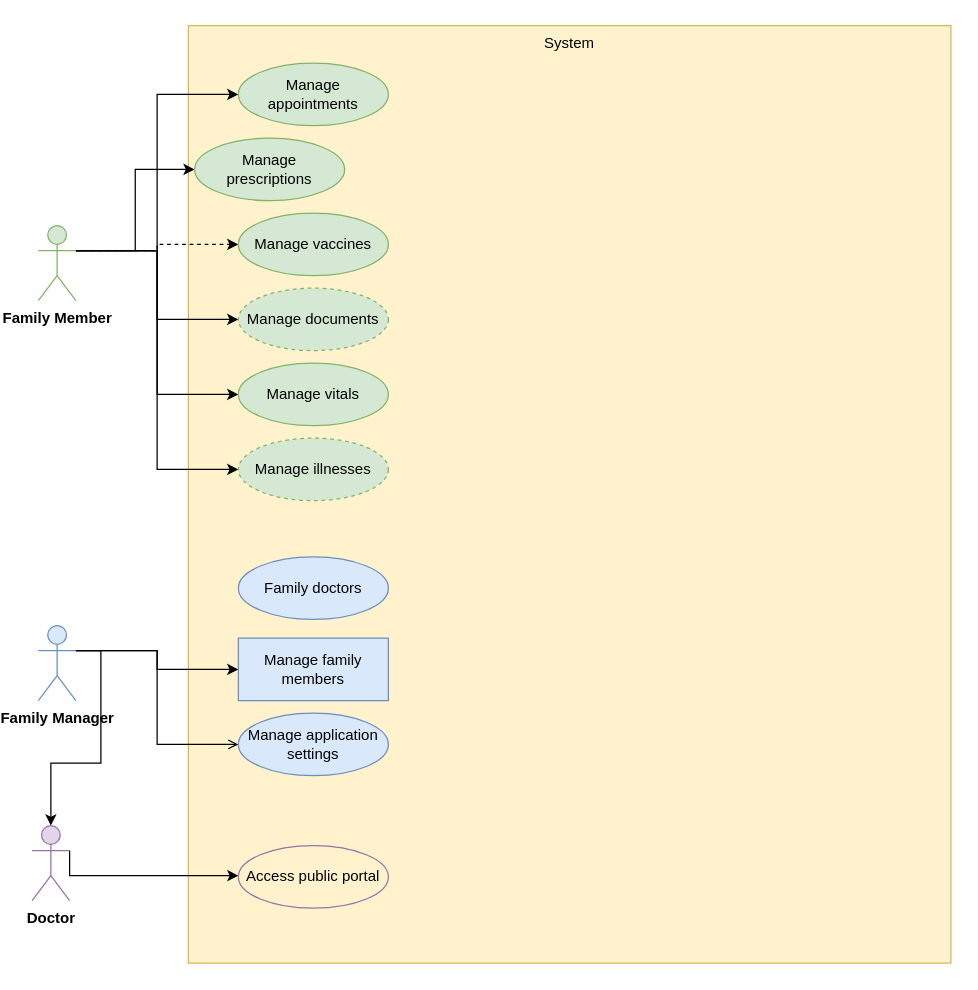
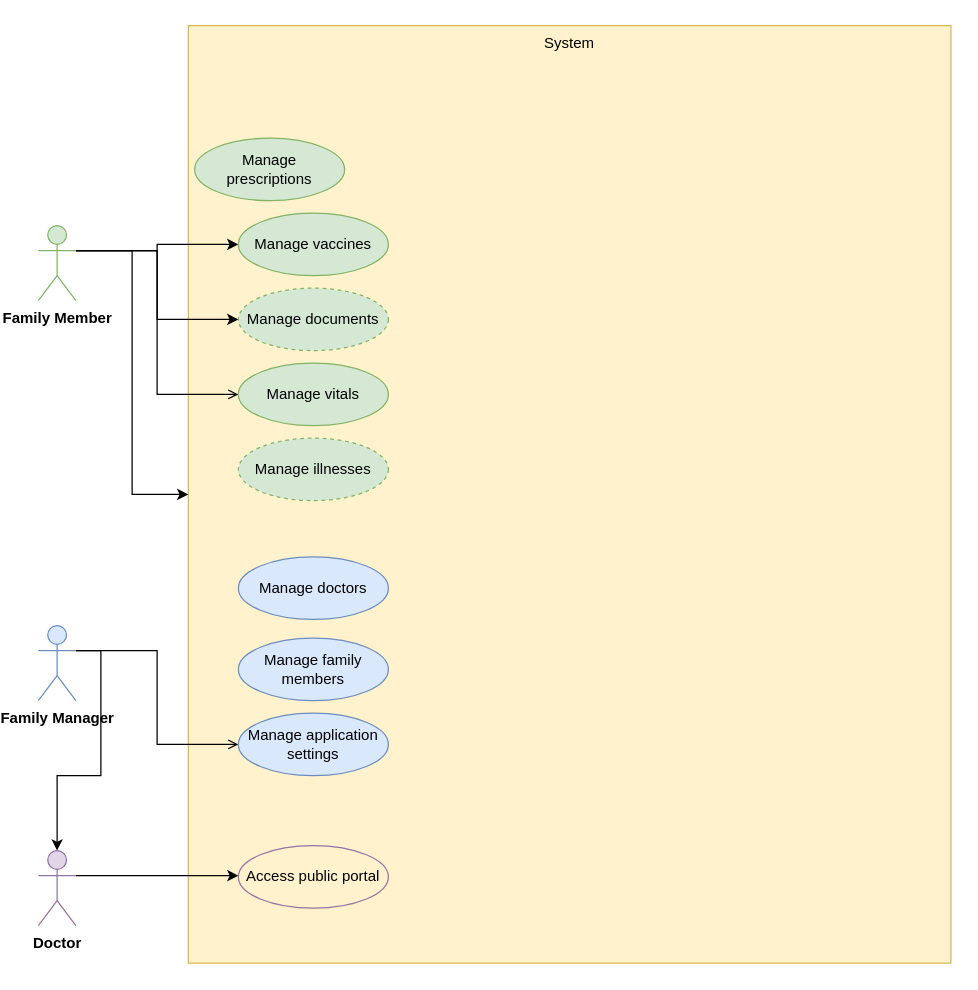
(313, 94) -> none
(157, 131) -> none
(135, 183) -> (132, 397)
(193, 244) -> (193, 244)
(228, 394) -> (230, 394)
(157, 469) -> none
(313, 588) -> (313, 588)
(194, 669) -> none
(313, 669) -> (313, 669)
(51, 863) -> (57, 888)
